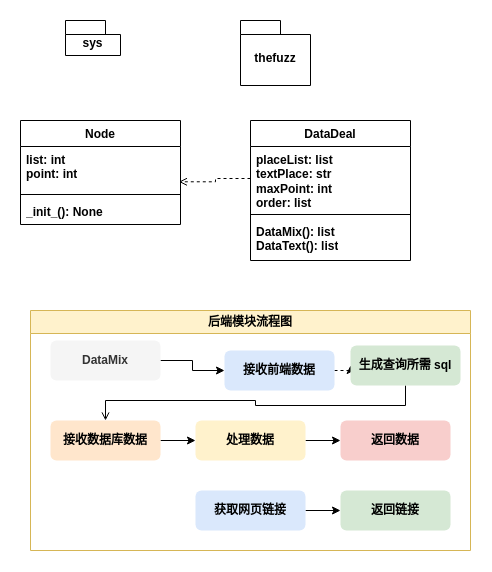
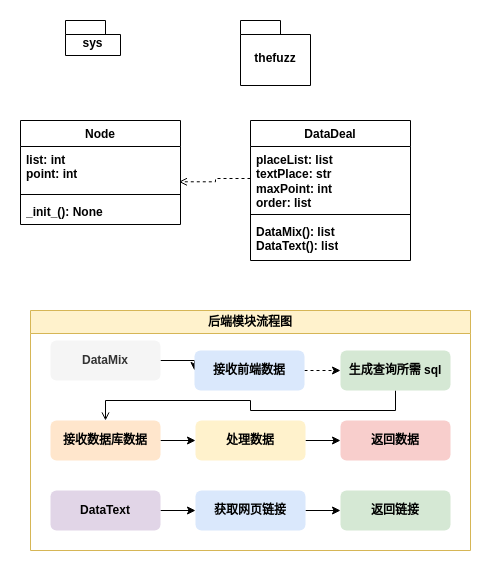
(406, 366) -> (396, 371)
(280, 371) -> (250, 371)
none -> (106, 511)
none -> (175, 511)
